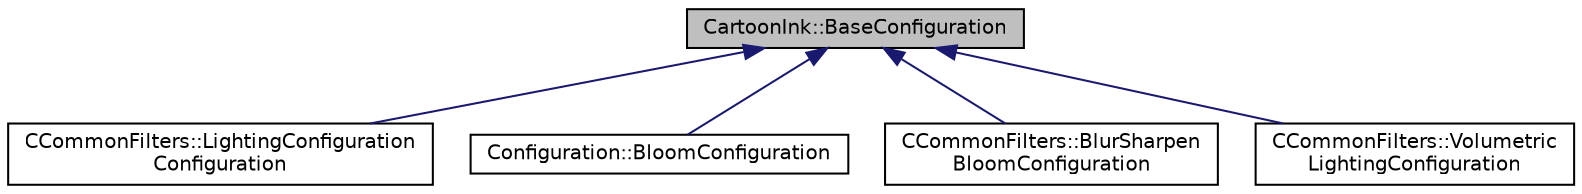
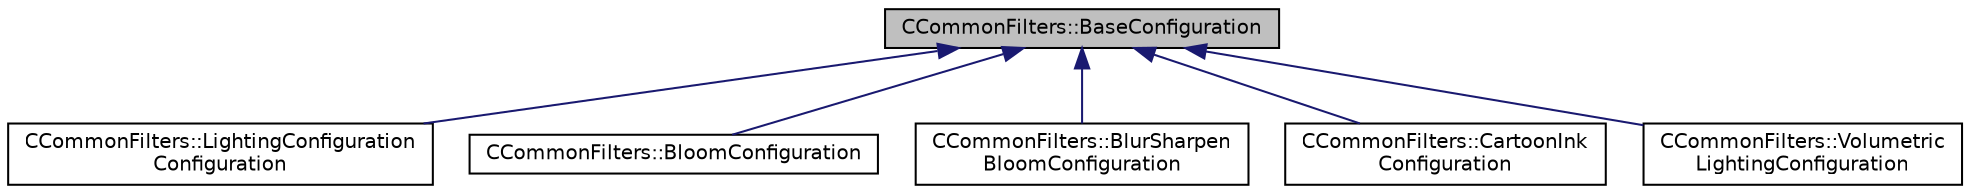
(855, 29) -> (1082, 29)
(659, 154) -> (674, 154)
none -> (1446, 154)
